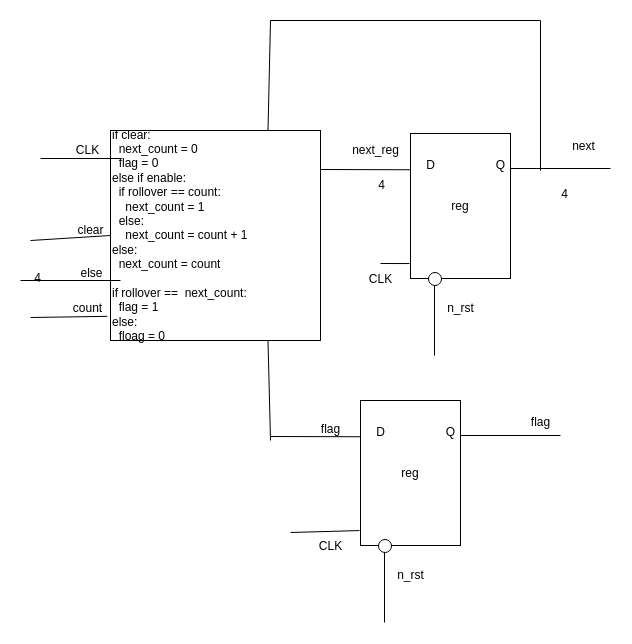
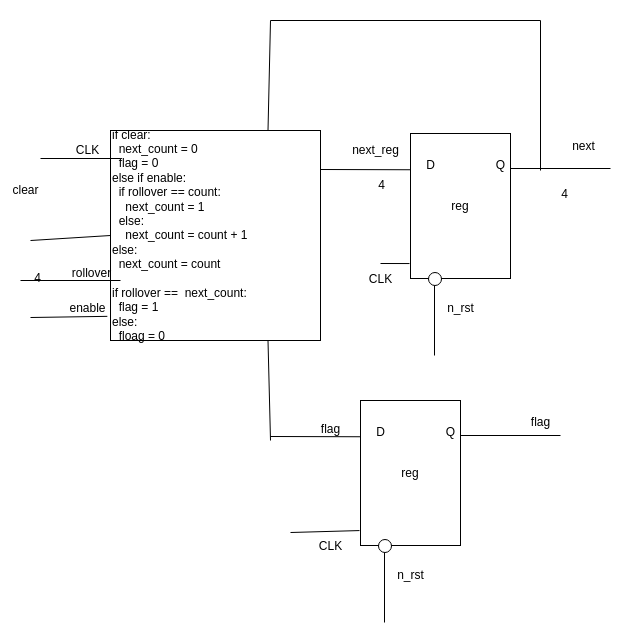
(91, 231) -> (26, 191)
(92, 274) -> (92, 274)
(88, 309) -> (88, 309)
